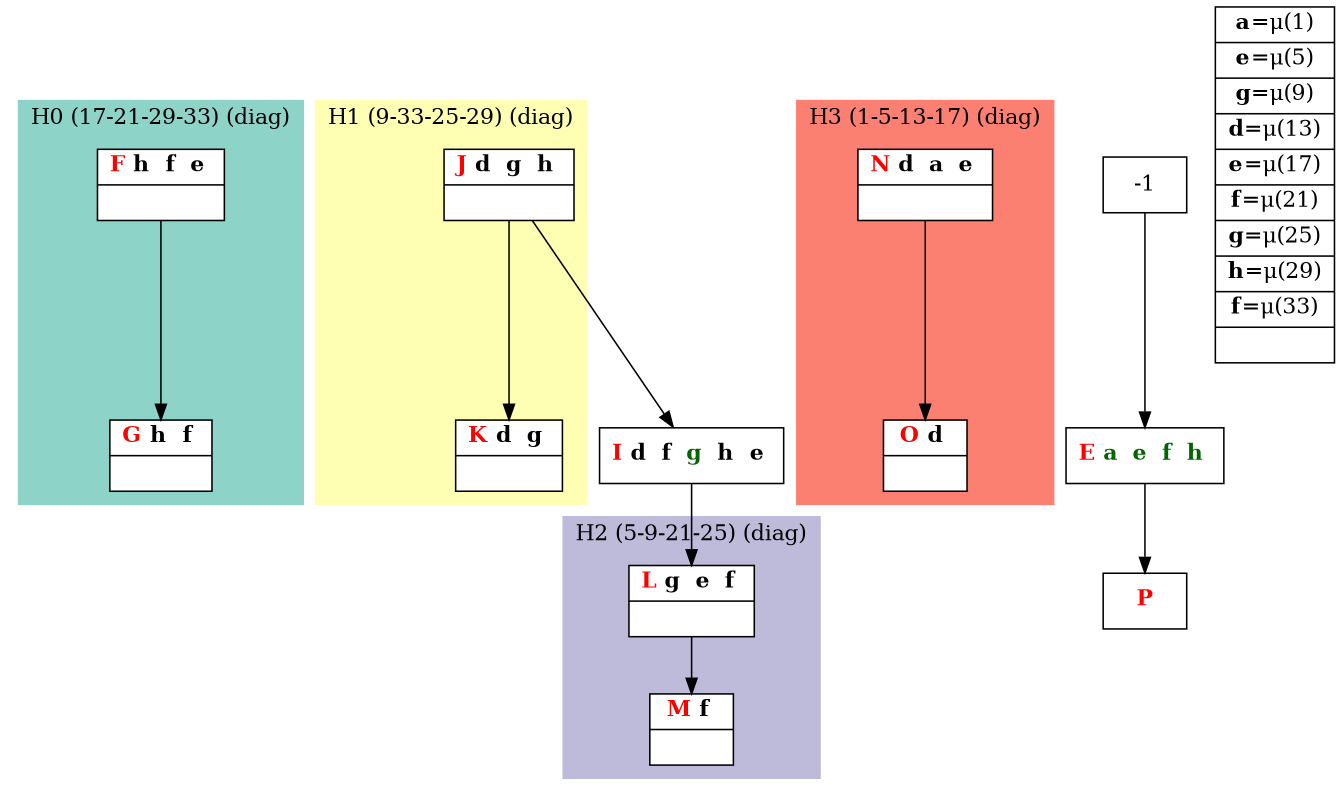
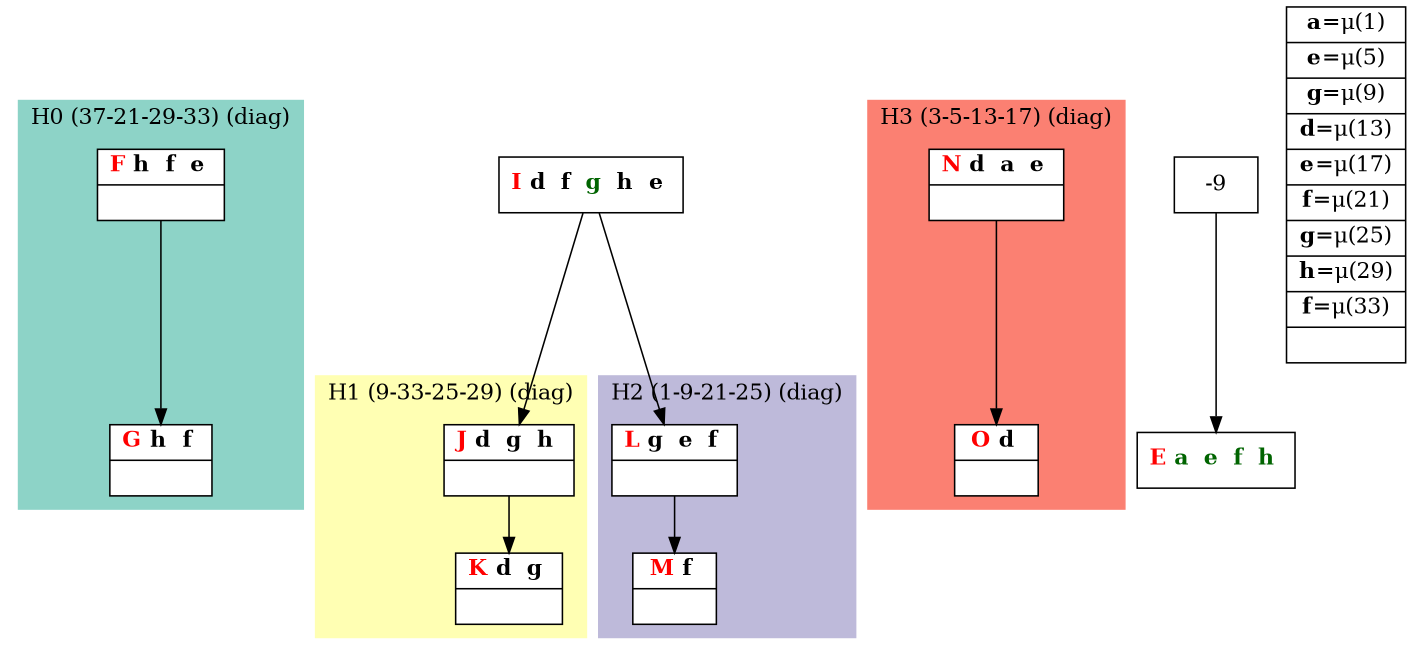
(161, 118) -> (161, 118)
(925, 118) -> (996, 118)
(1145, 185) -> (1216, 185)
(598, 317) -> (554, 311)
(692, 535) -> (727, 394)
(1145, 601) -> none
